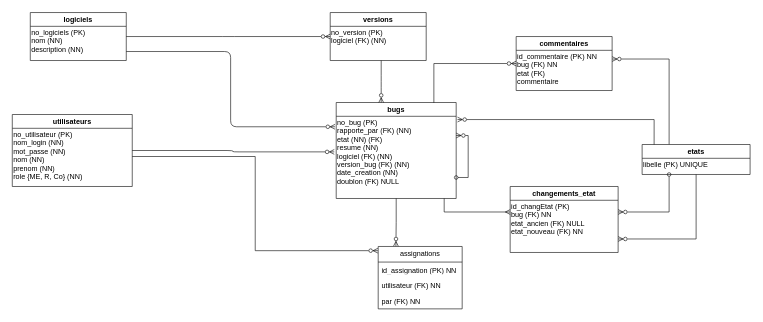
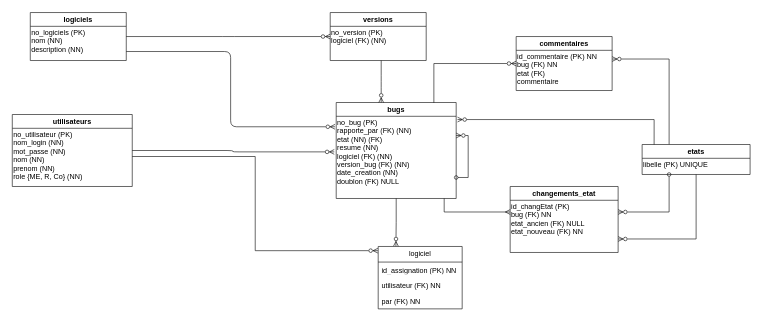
(420, 254) -> (420, 254)
